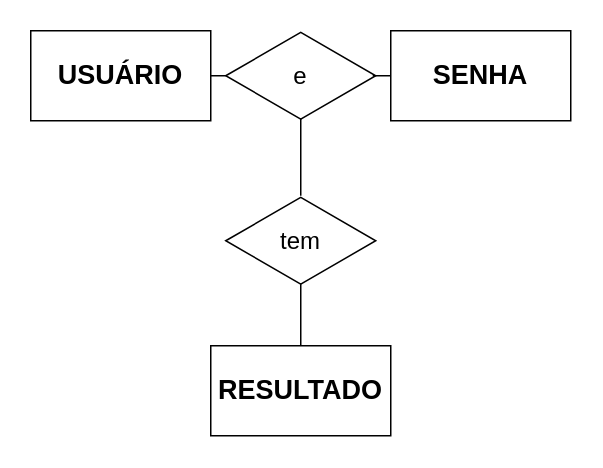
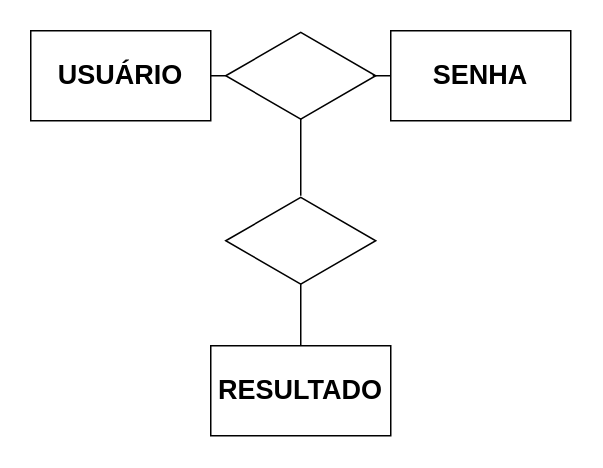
(301, 76) -> none
(301, 241) -> none
